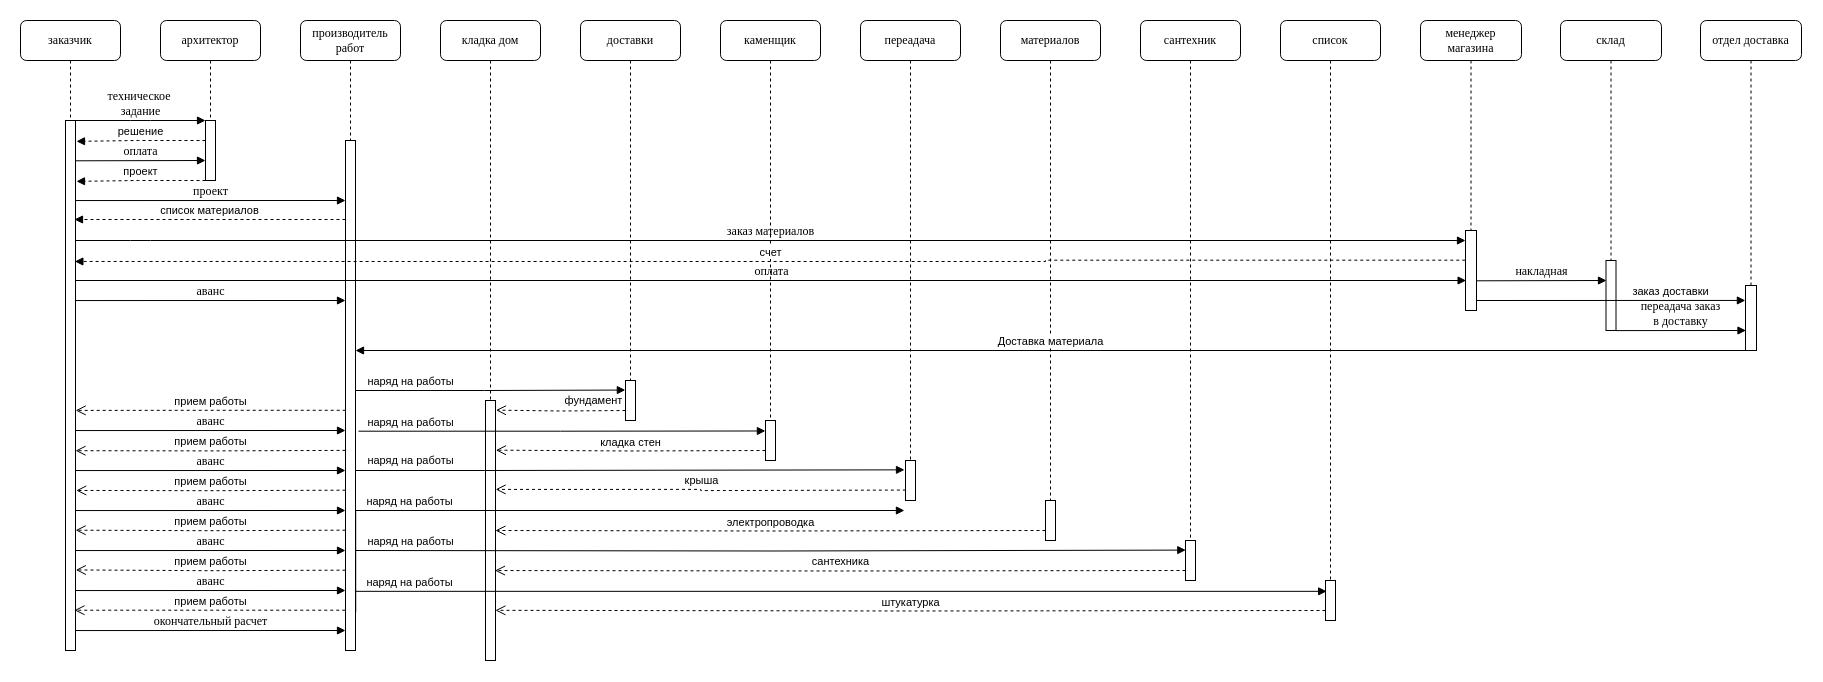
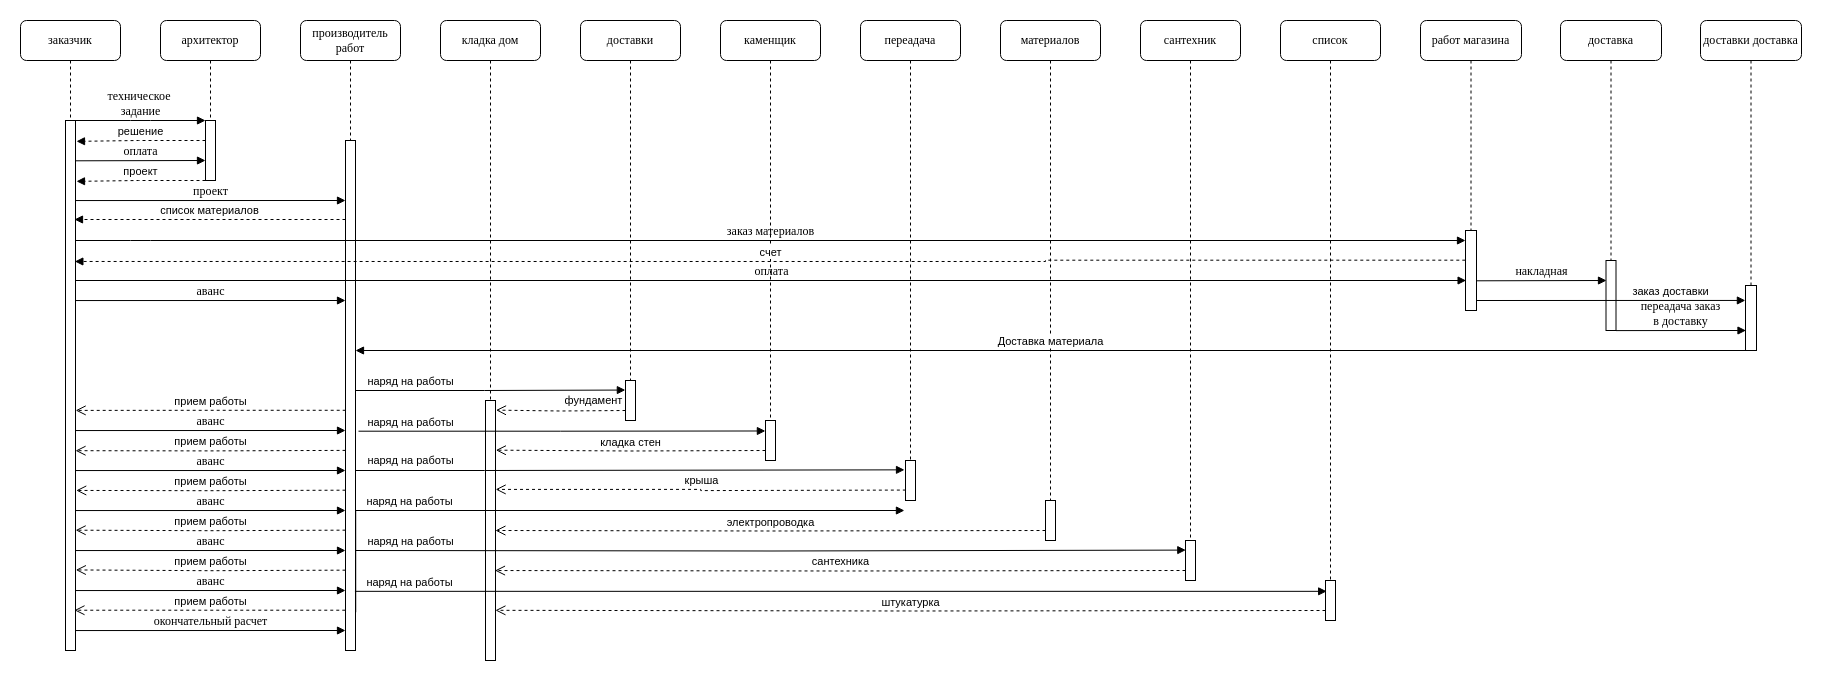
(1471, 41) -> (1471, 41)
(1611, 41) -> (1611, 41)
(1751, 41) -> (1751, 41)
